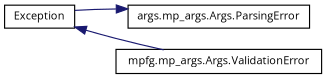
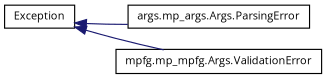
(95, 9) -> (107, 24)
(219, 61) -> (219, 61)
